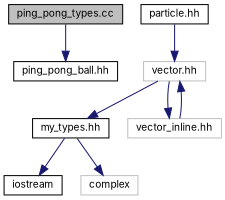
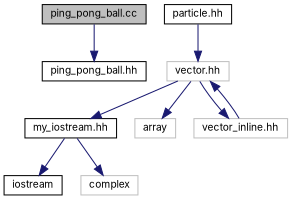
(66, 14) -> (94, 14)
(71, 128) -> (71, 128)
none -> (155, 128)
